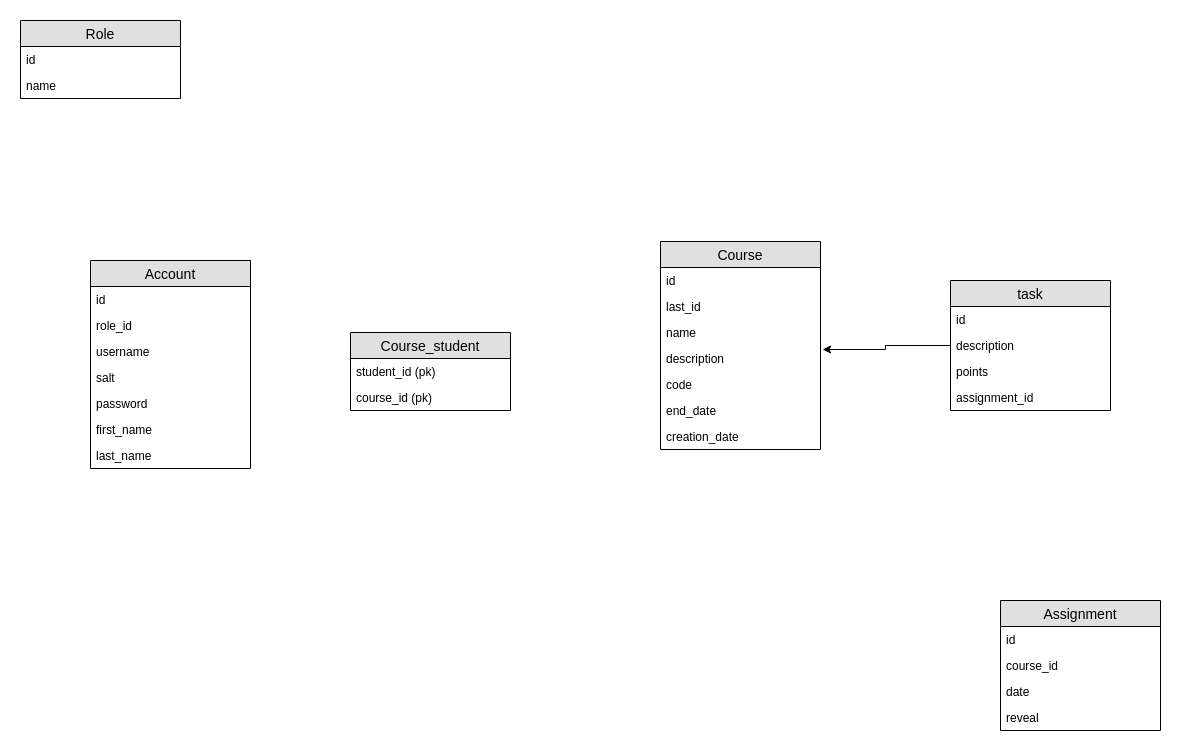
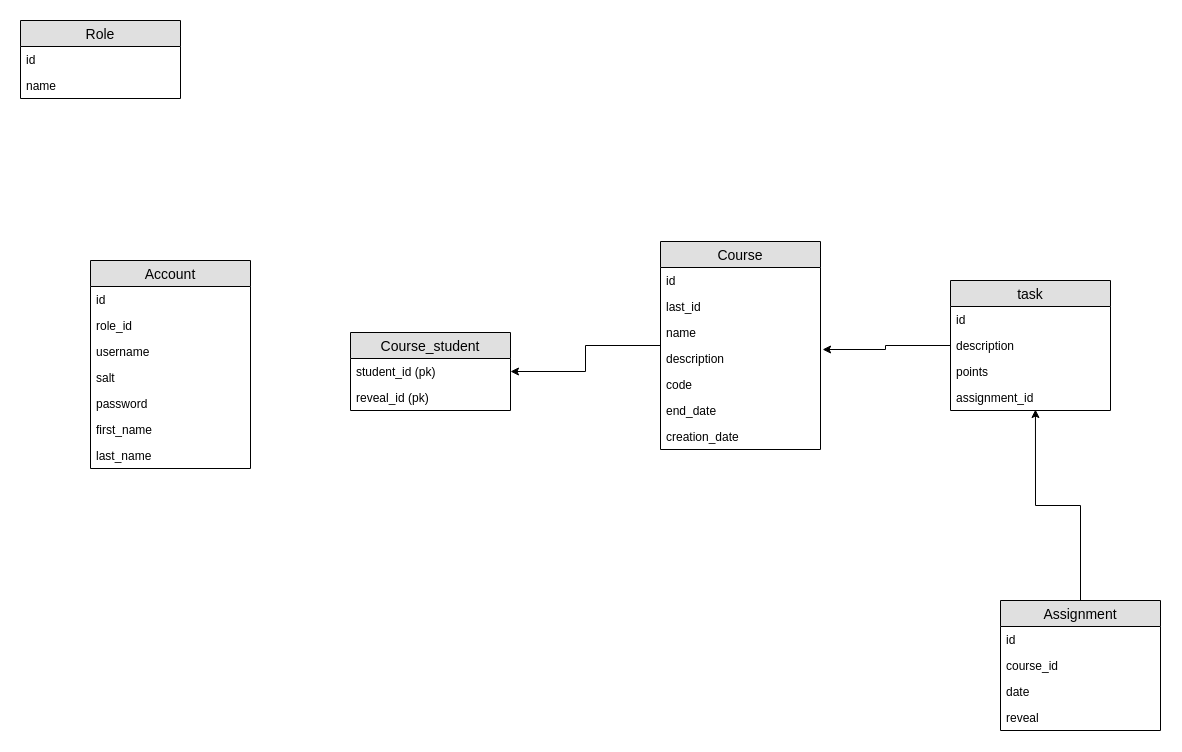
none -> (586, 355)
(400, 398) -> (398, 398)
none -> (1062, 506)
